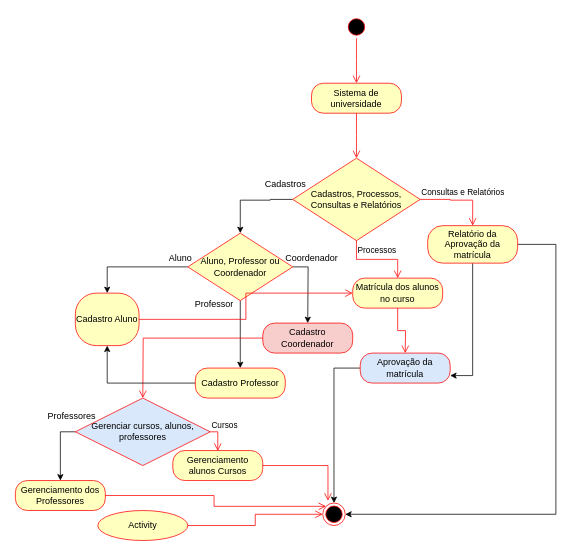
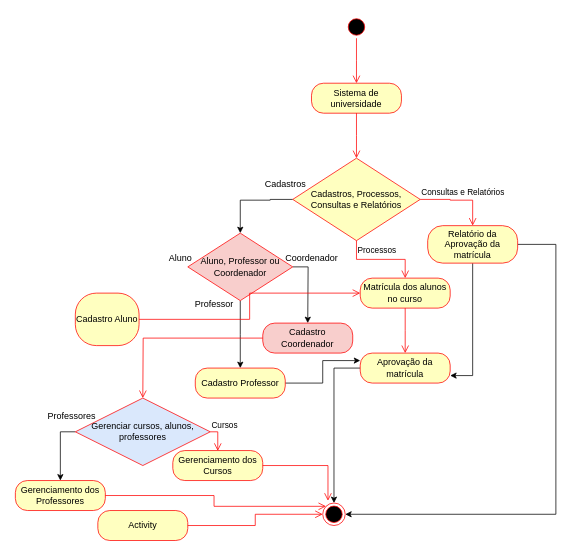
(240, 267) -> (240, 267)
(107, 276) -> none
(398, 293) -> (405, 293)
(107, 368) -> (326, 360)
(405, 368) -> (405, 368)
(218, 465) -> (218, 465)
(143, 525) -> (143, 525)
